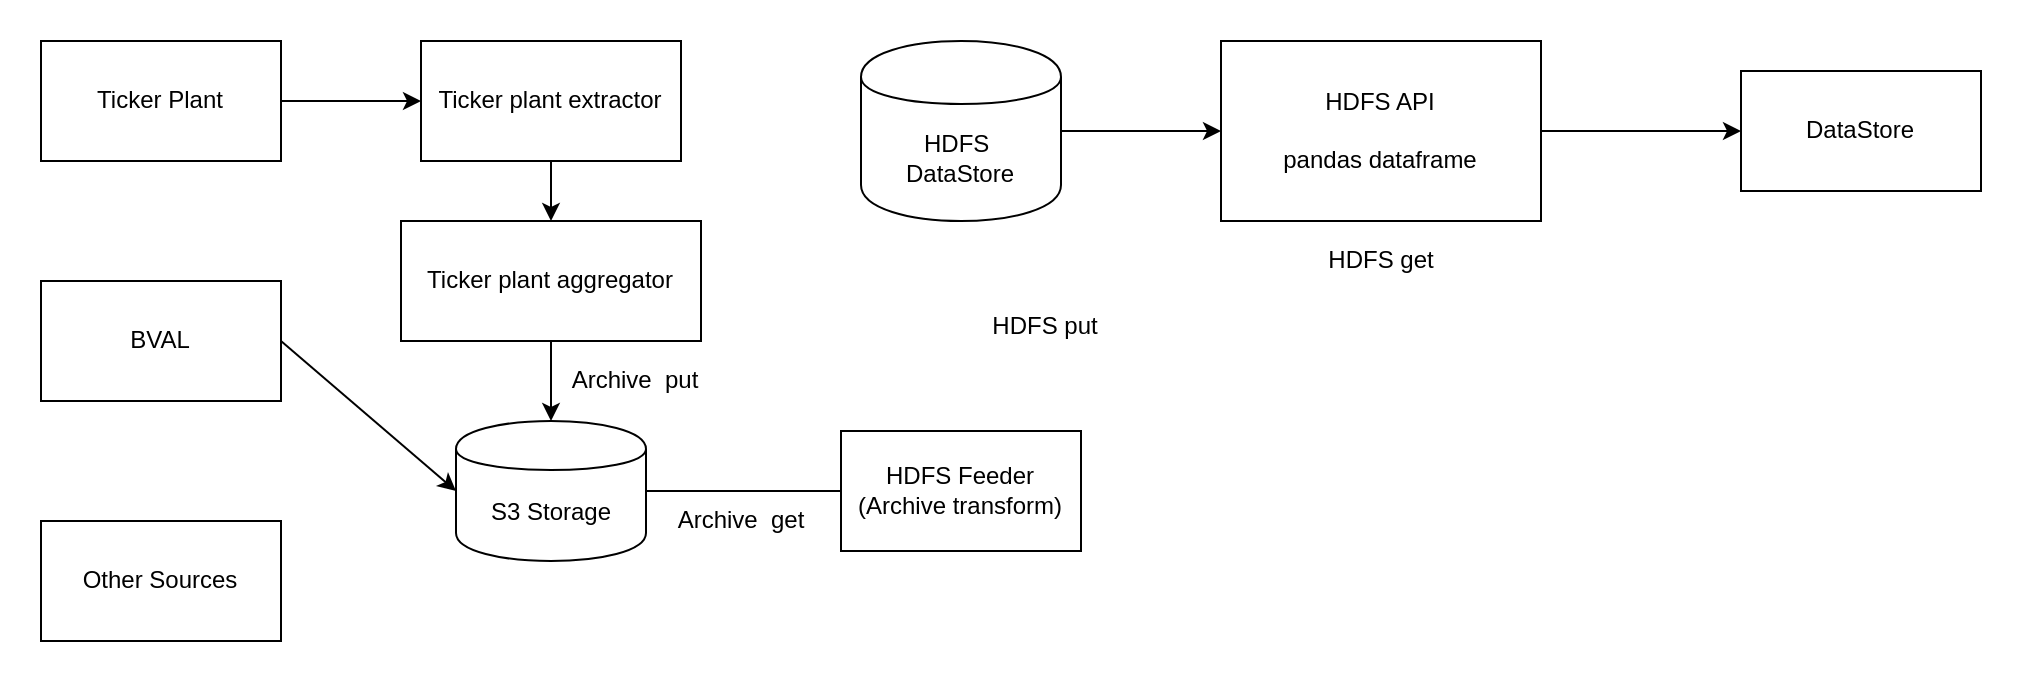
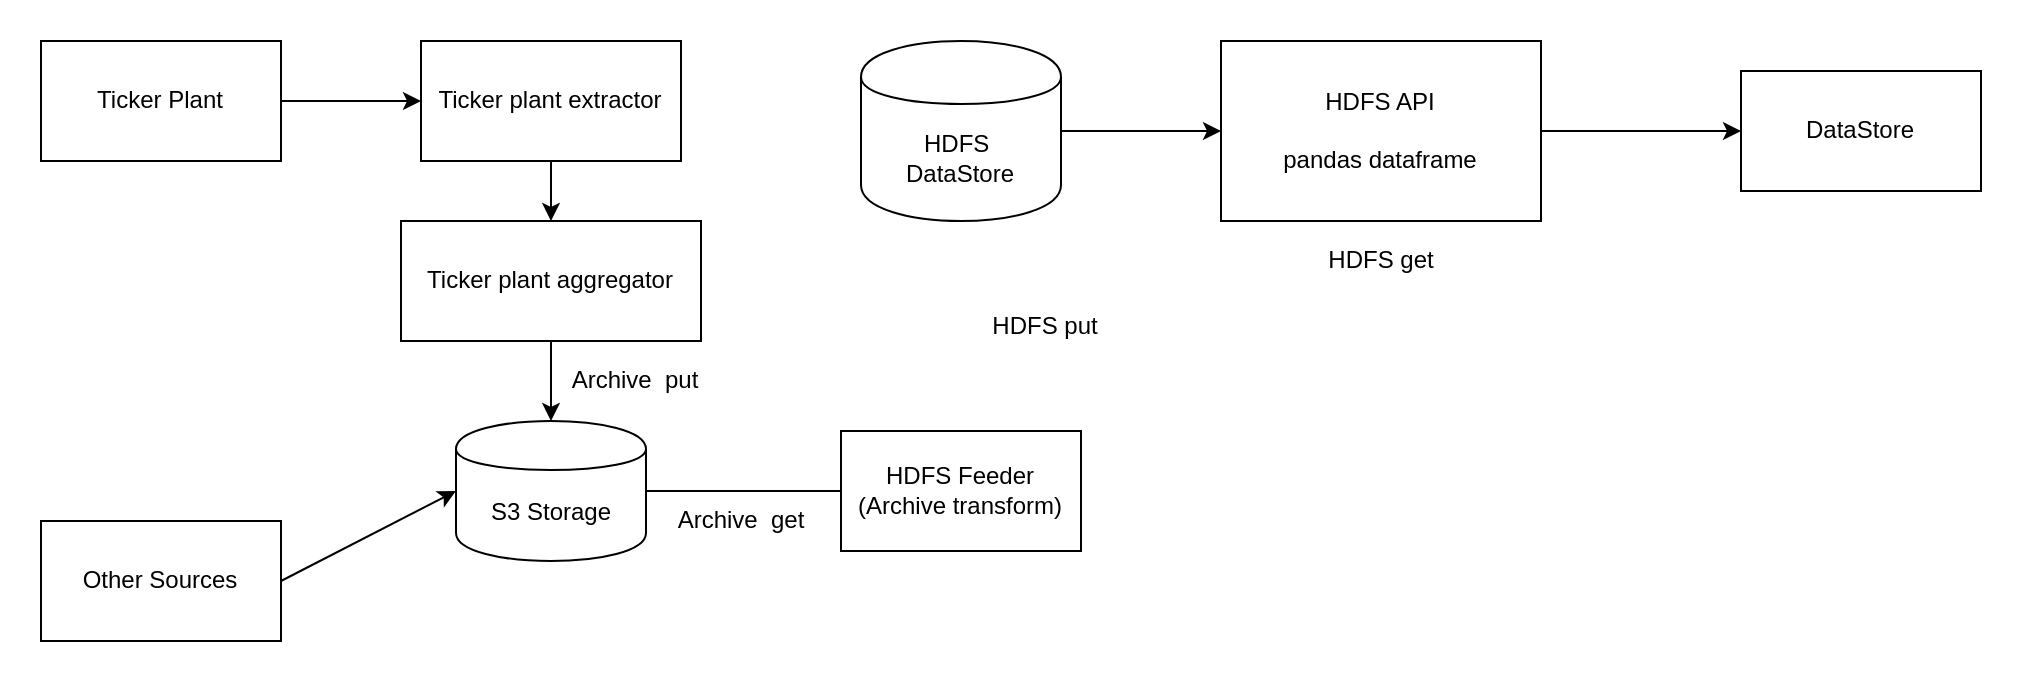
(161, 341) -> none
(363, 412) -> none
none -> (363, 539)
